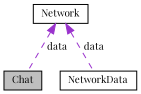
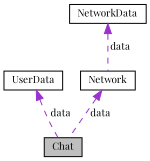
(82, 52) -> (108, 52)
none -> (33, 81)
